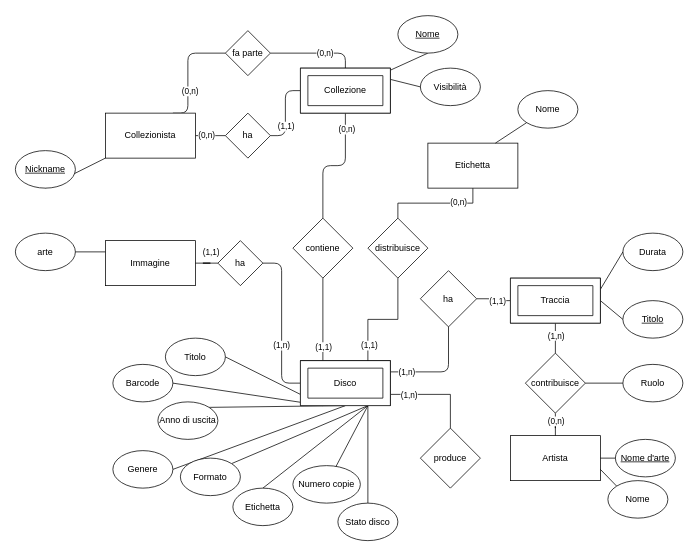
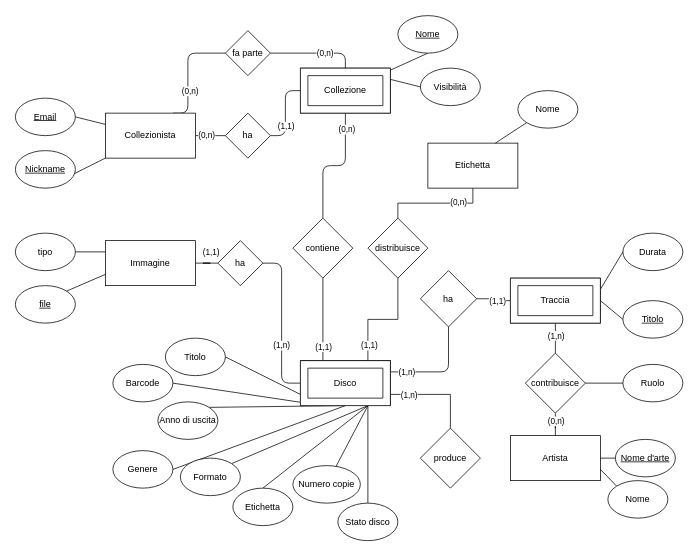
none -> (45, 117)
none -> (90, 120)
(45, 252) -> (45, 252)
none -> (86, 282)
none -> (45, 304)
